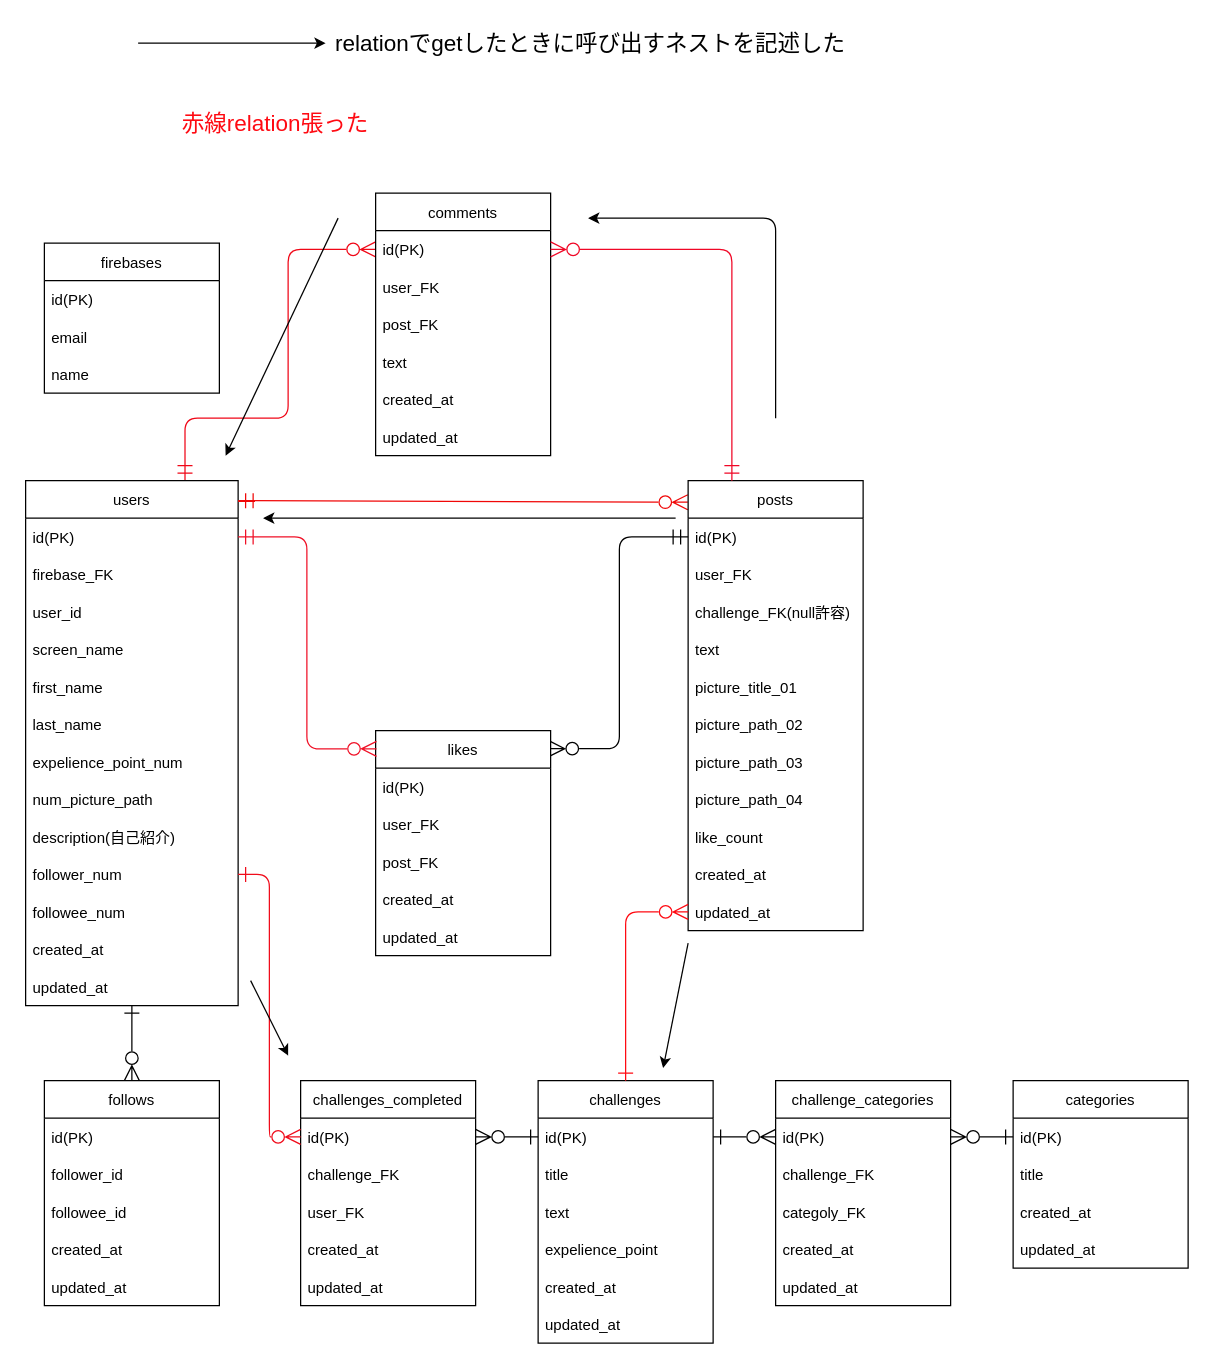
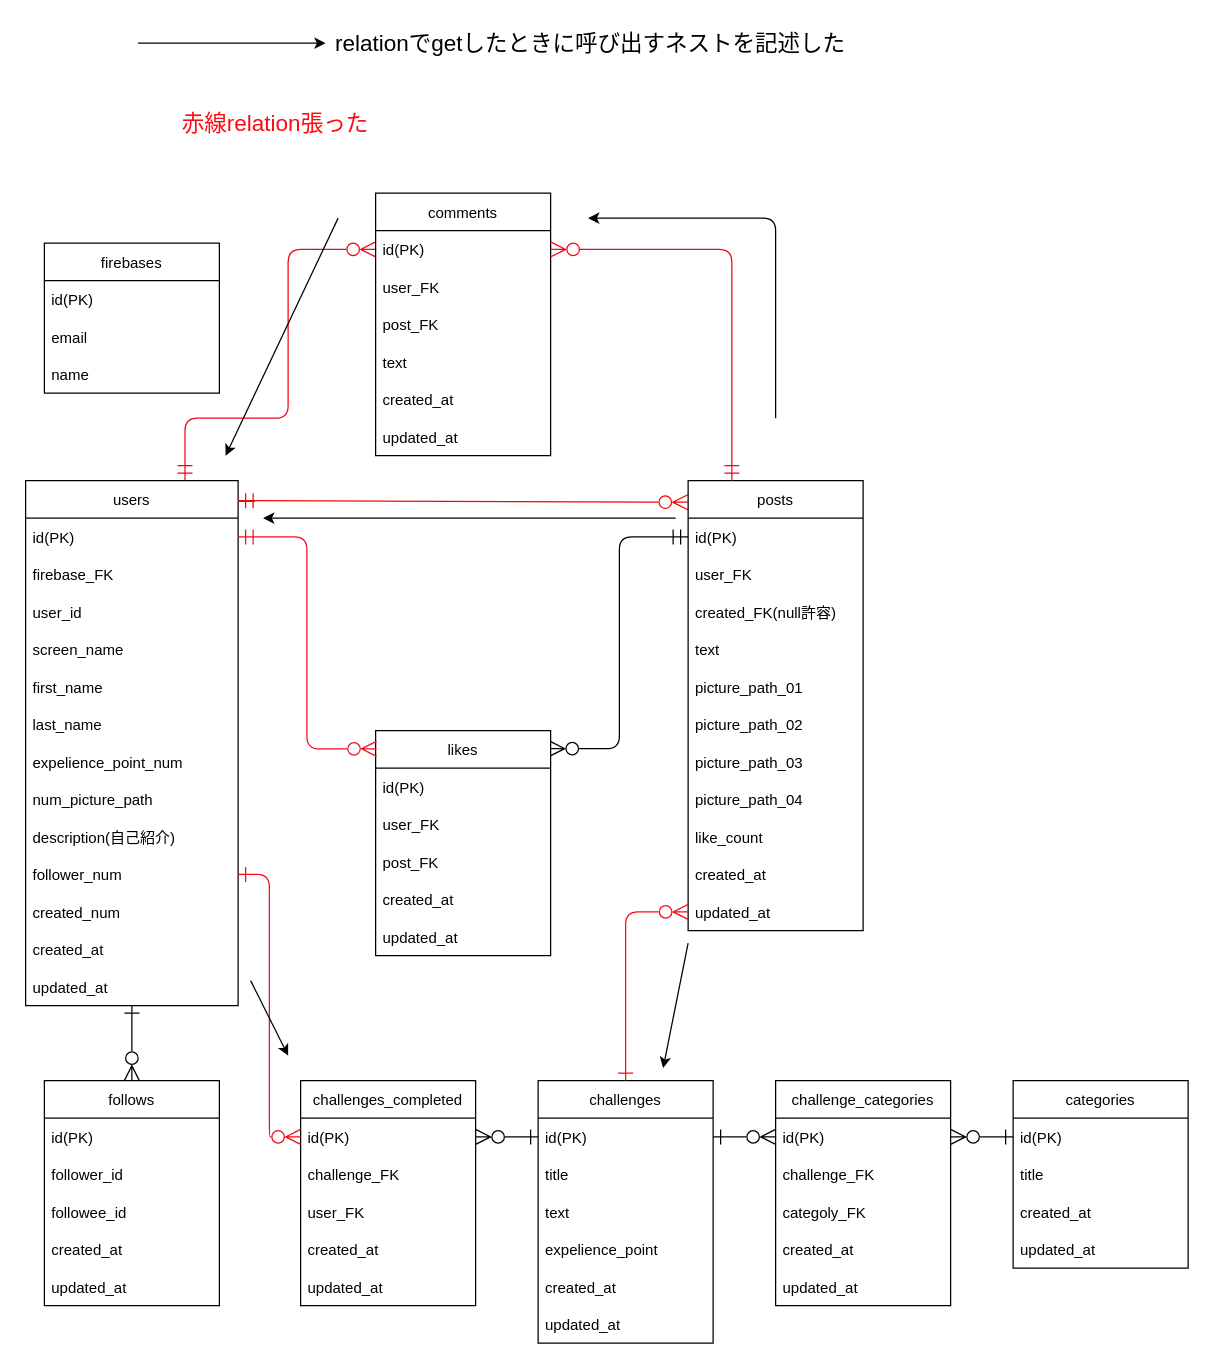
(778, 613) -> (773, 613)
(756, 688) -> (756, 688)
(79, 913) -> (79, 913)
